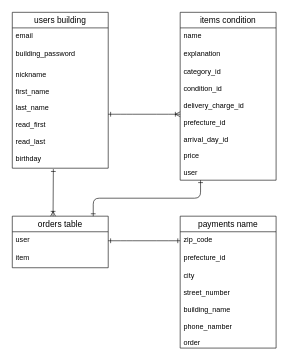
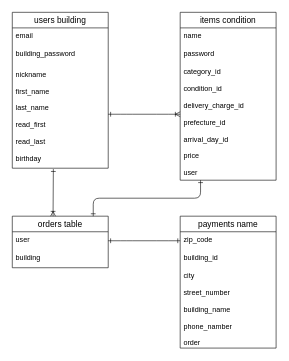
(204, 54) -> (200, 54)
(23, 258) -> (29, 258)
(209, 258) -> (202, 258)
